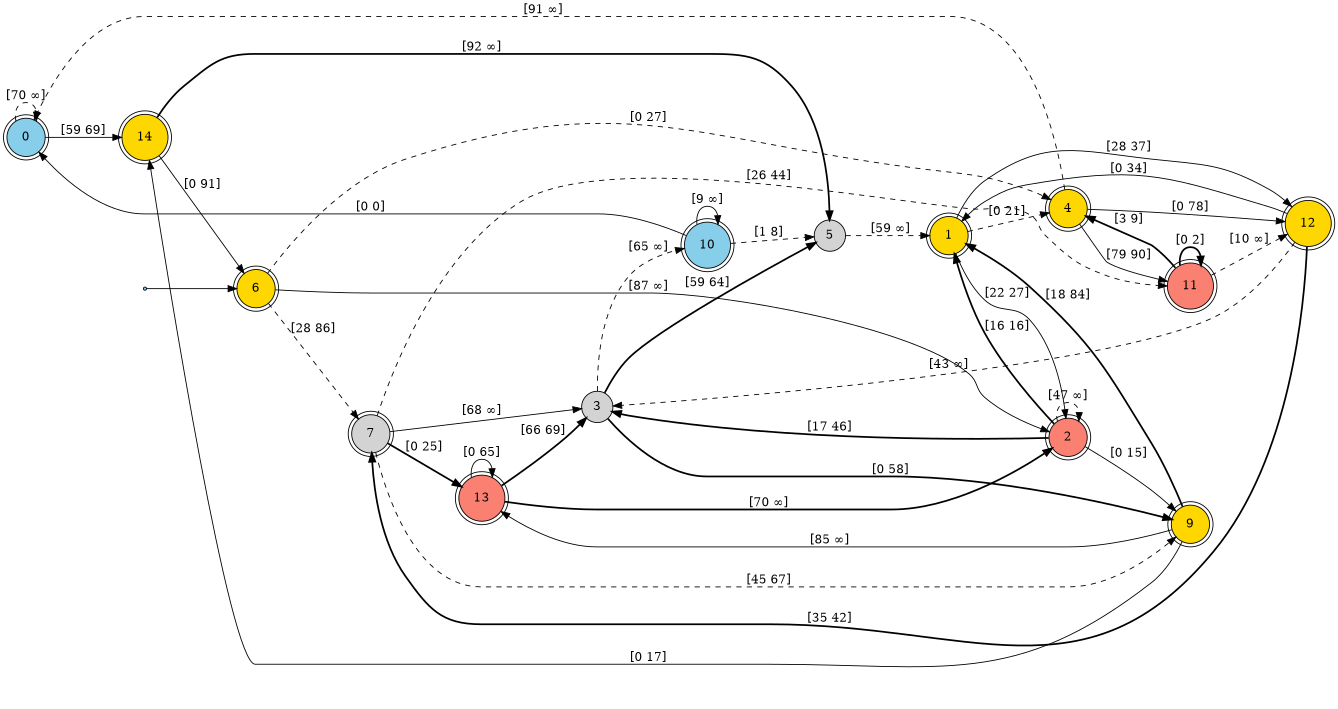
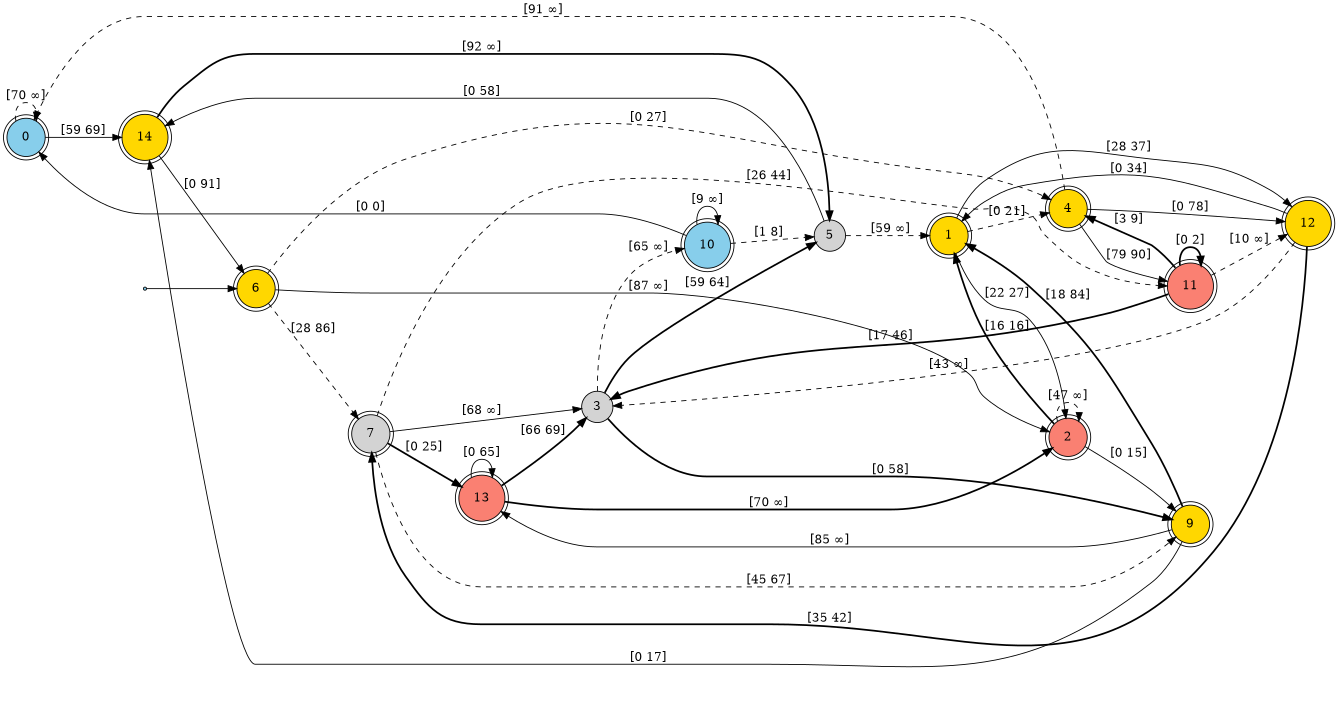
none -> (528, 98)
(834, 436) -> (894, 344)
